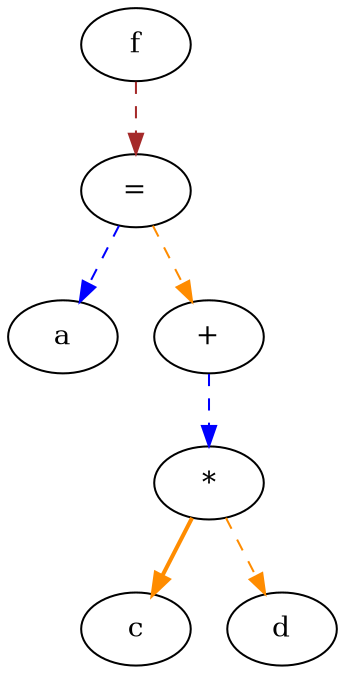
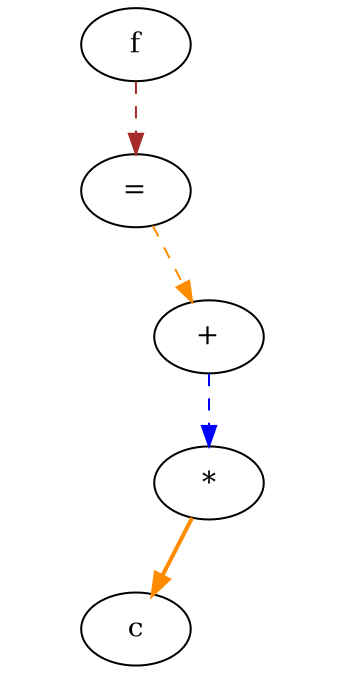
(63, 337) -> none
(282, 629) -> none
